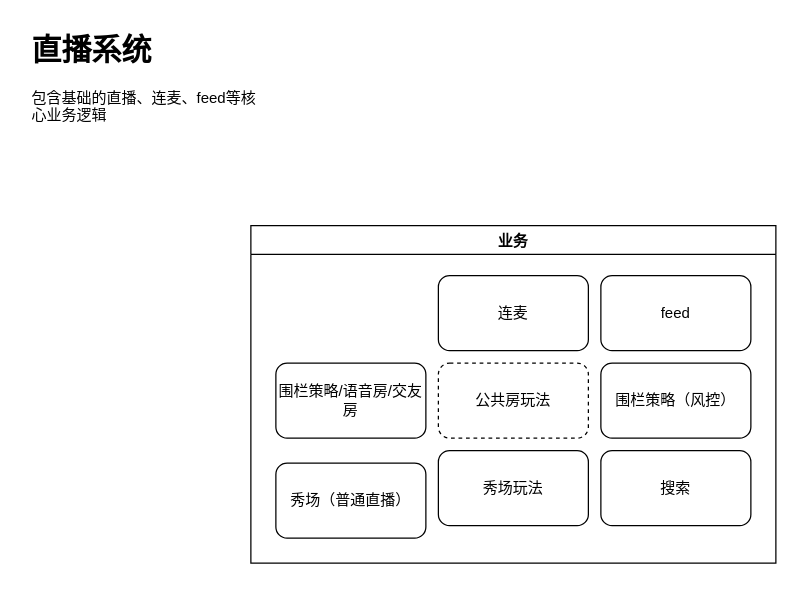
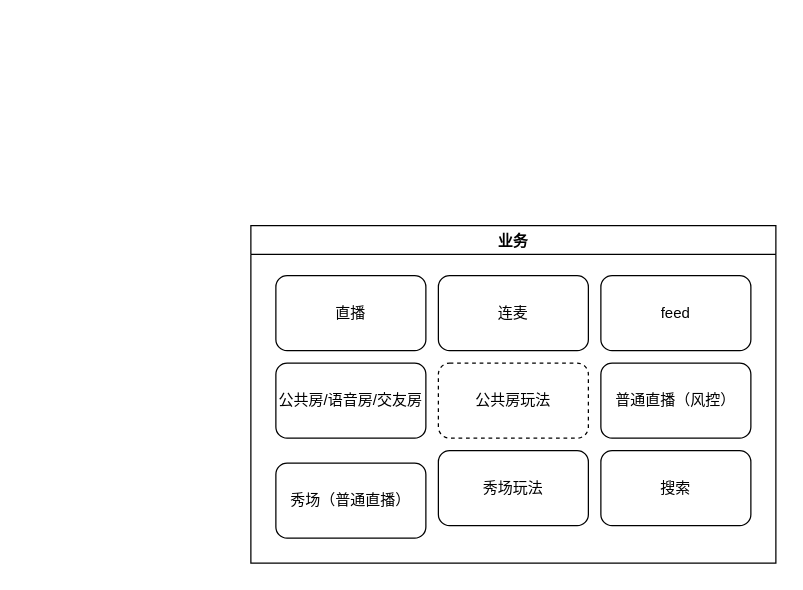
(144, 82) -> none
none -> (351, 313)
(351, 401) -> (351, 401)
(676, 401) -> (676, 401)
